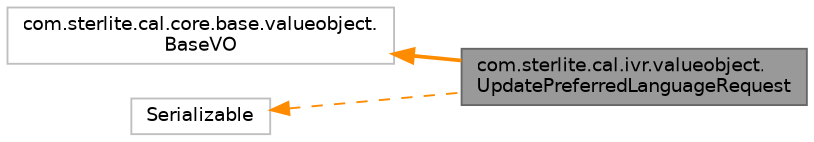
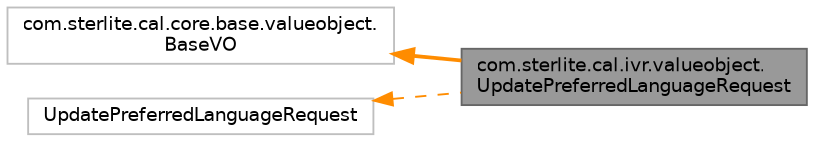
(201, 116) -> (201, 116)
